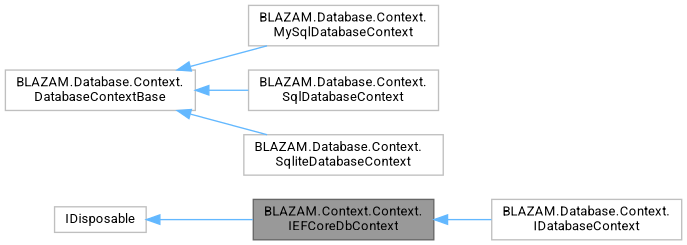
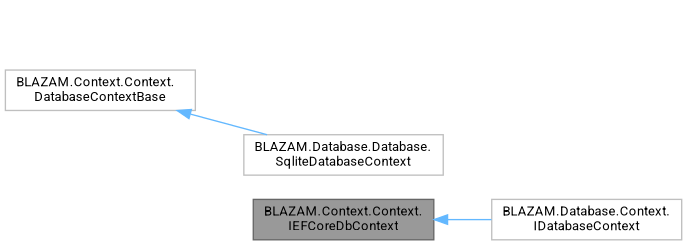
(344, 26) -> none
(100, 90) -> (100, 90)
(344, 90) -> none
(344, 155) -> (344, 155)
(100, 220) -> none
